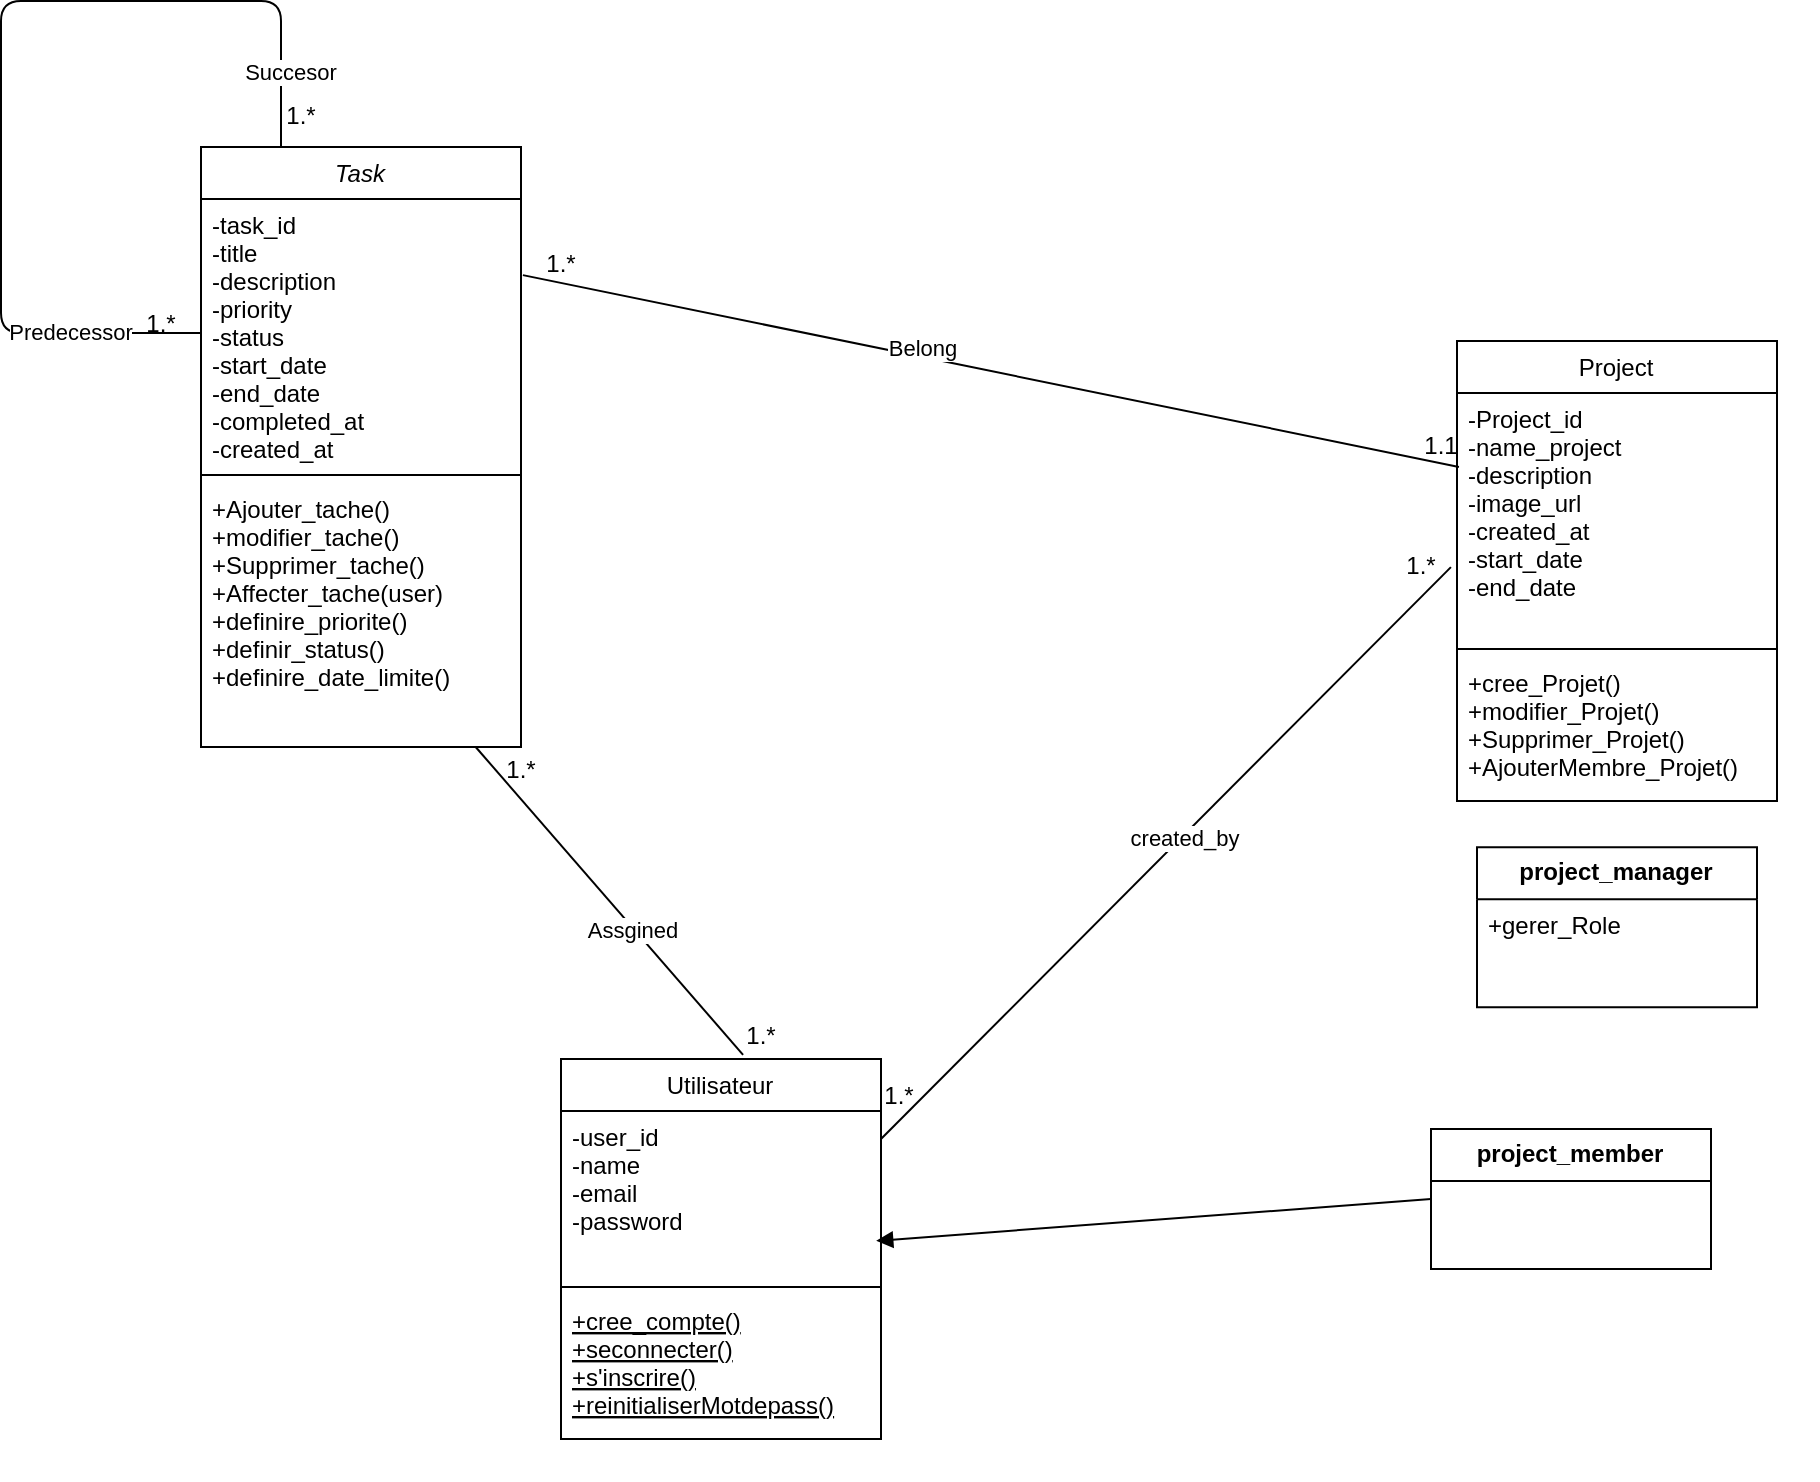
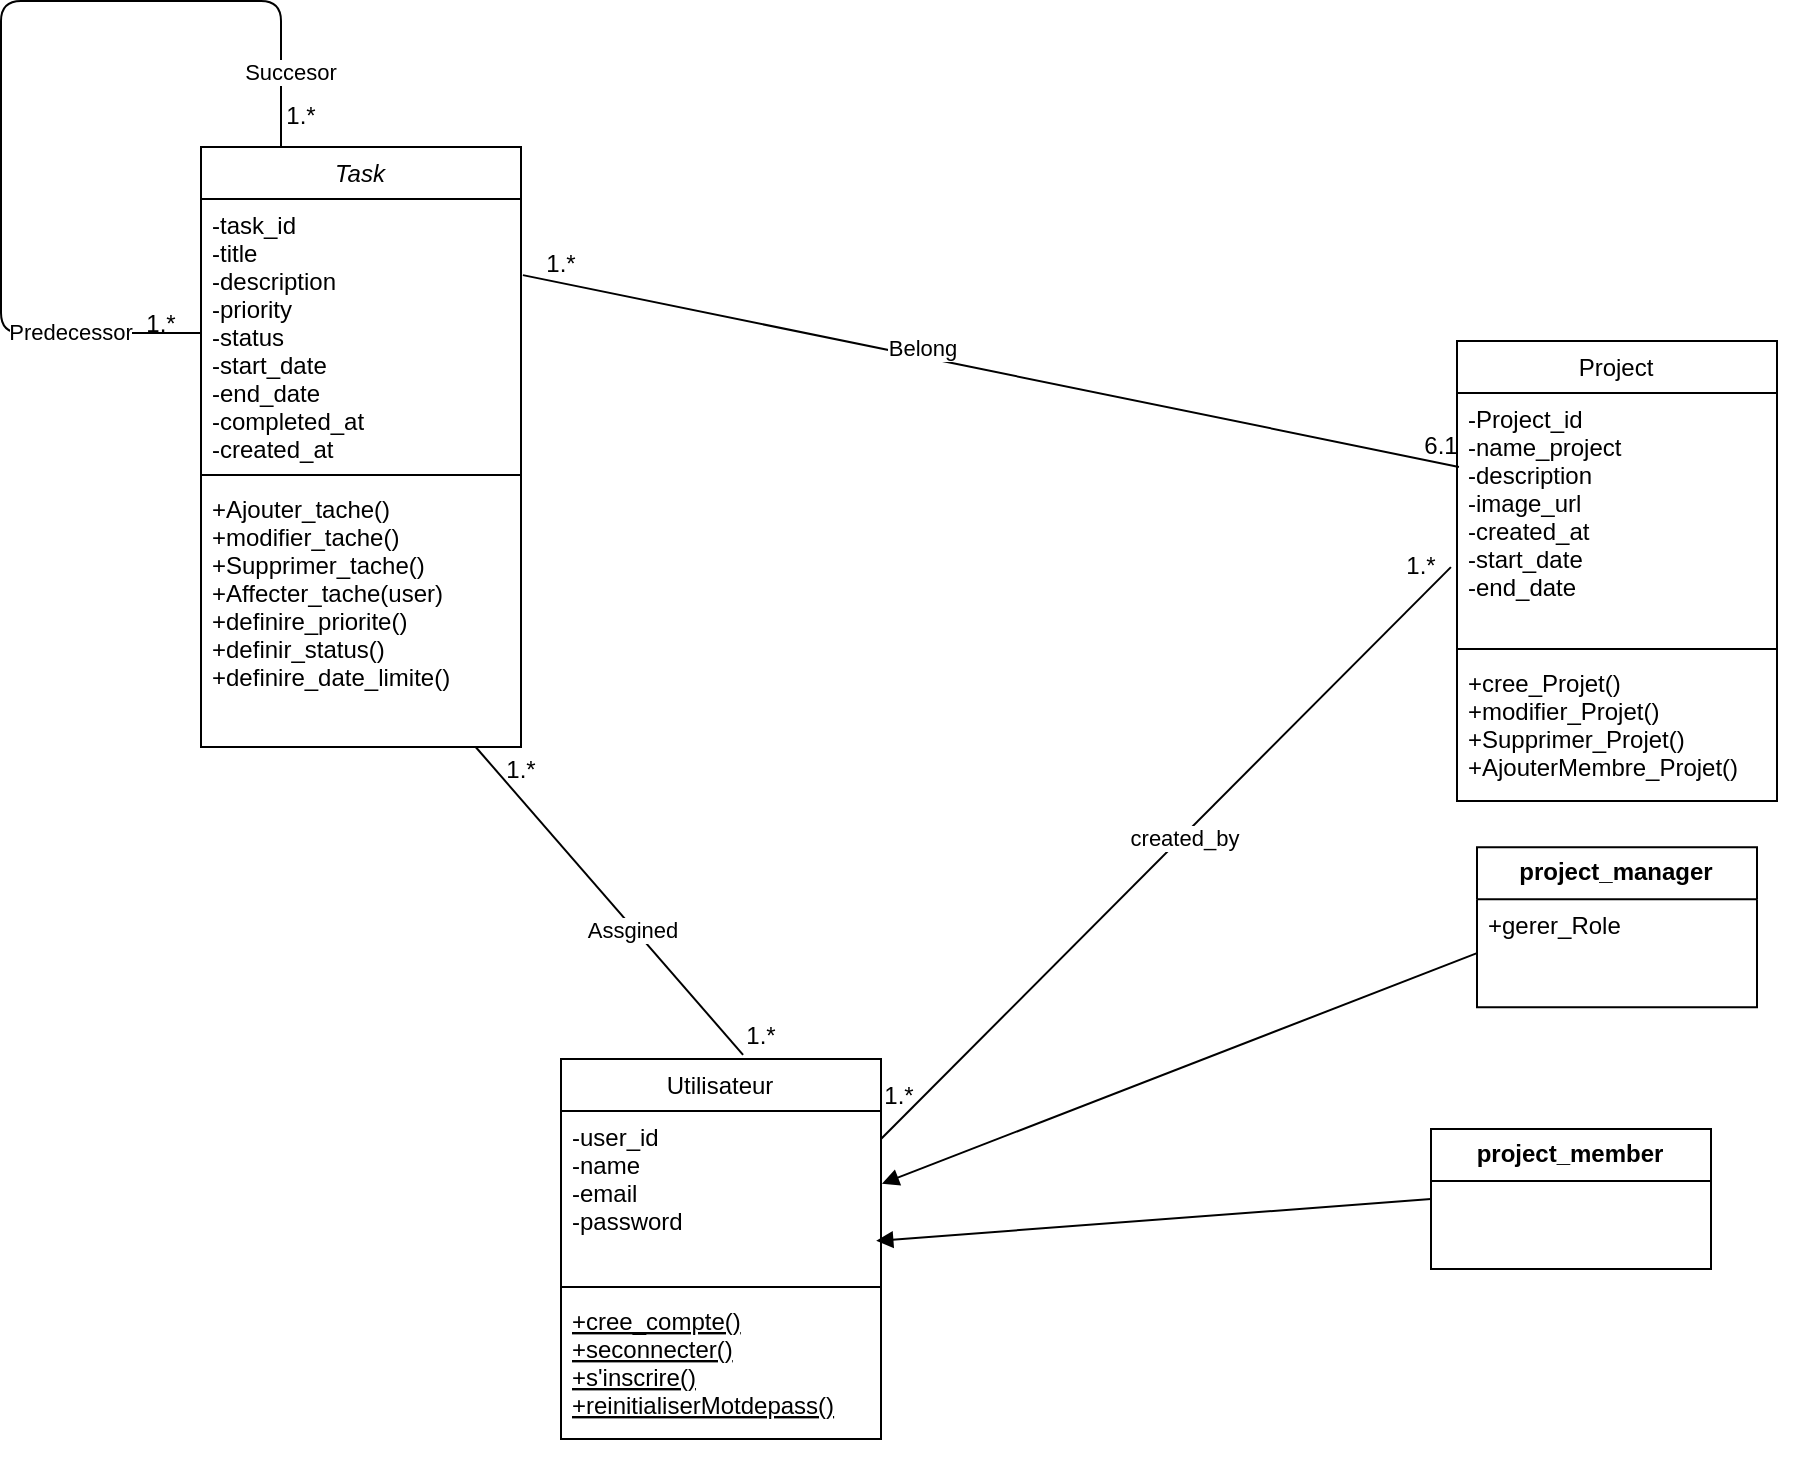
(1442, 447) -> (1442, 447)
none -> (1188, 1065)
